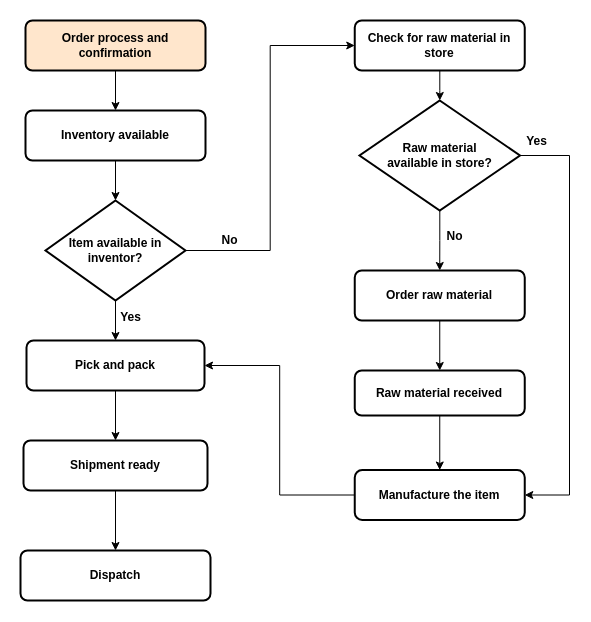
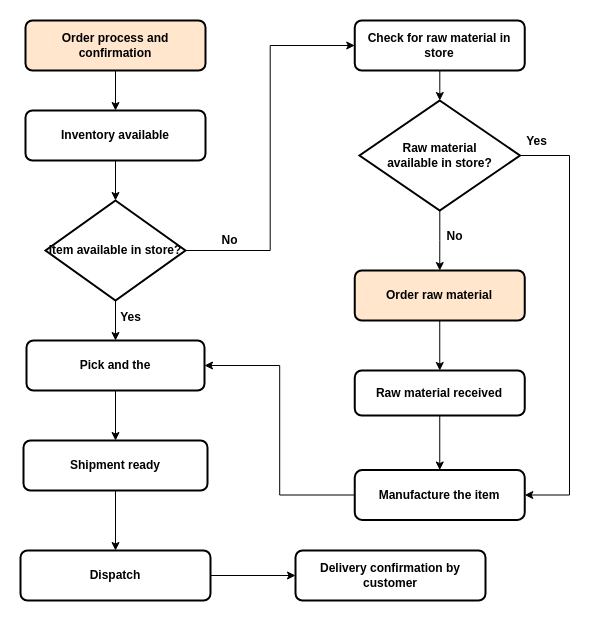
(116, 251) -> (116, 251)
(440, 296) -> (440, 296)
(116, 366) -> (116, 366)
none -> (250, 576)
none -> (391, 576)
